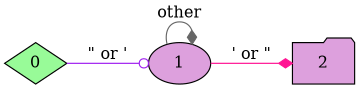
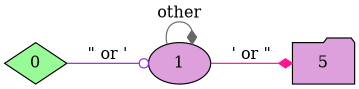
(324, 63) -> (324, 63)
